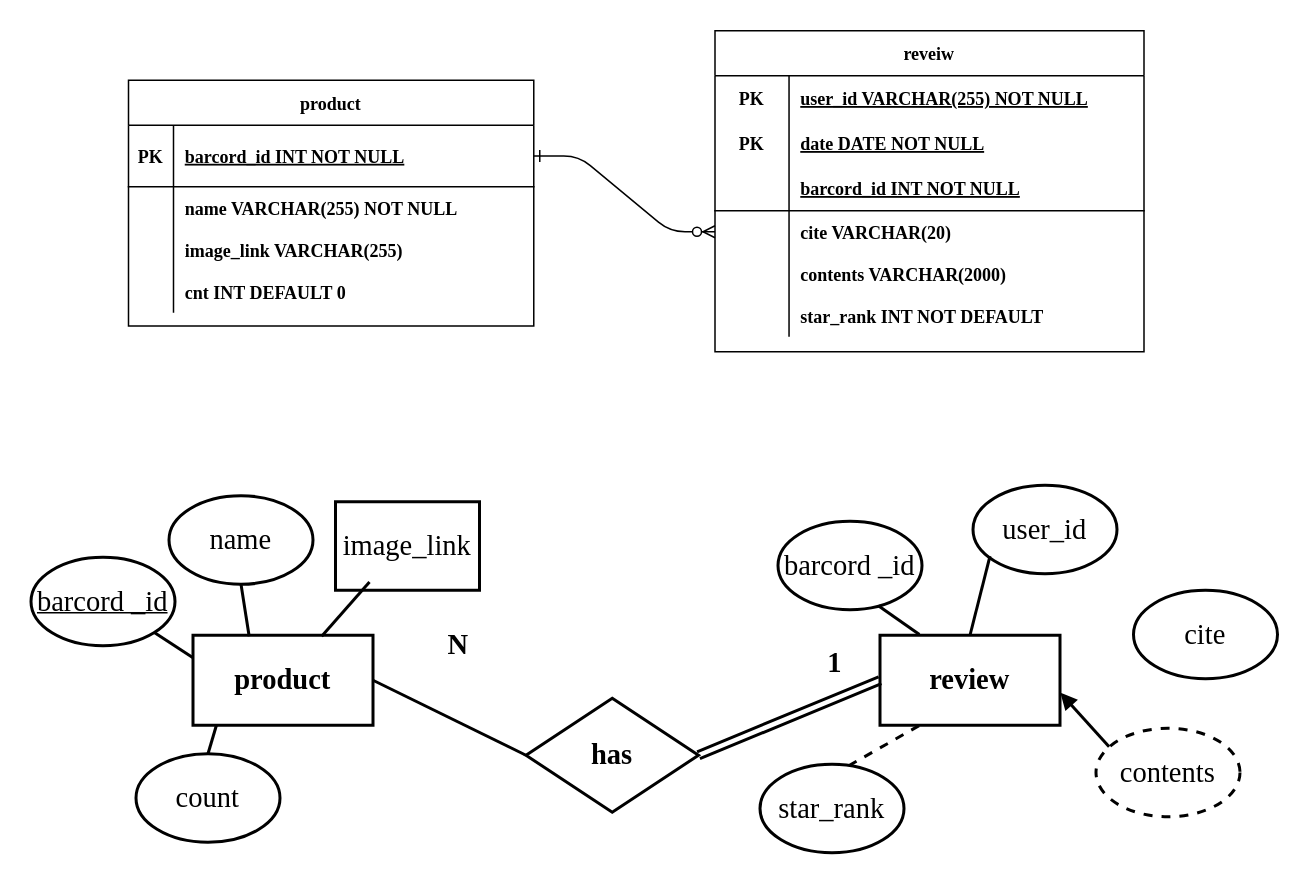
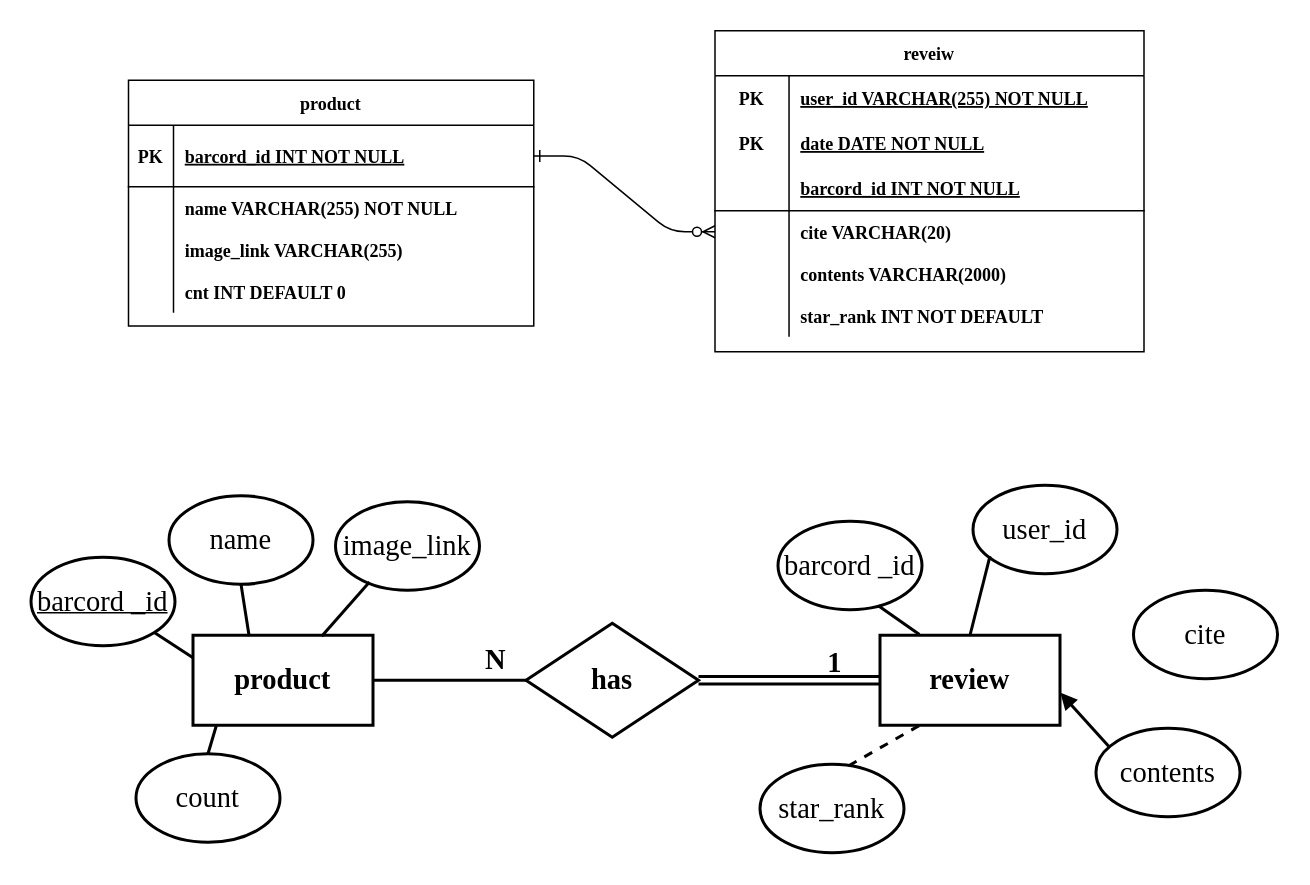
(407, 546) -> (407, 546)
(458, 646) -> (496, 661)
(612, 755) -> (612, 680)
(1168, 773) -> (1168, 773)
